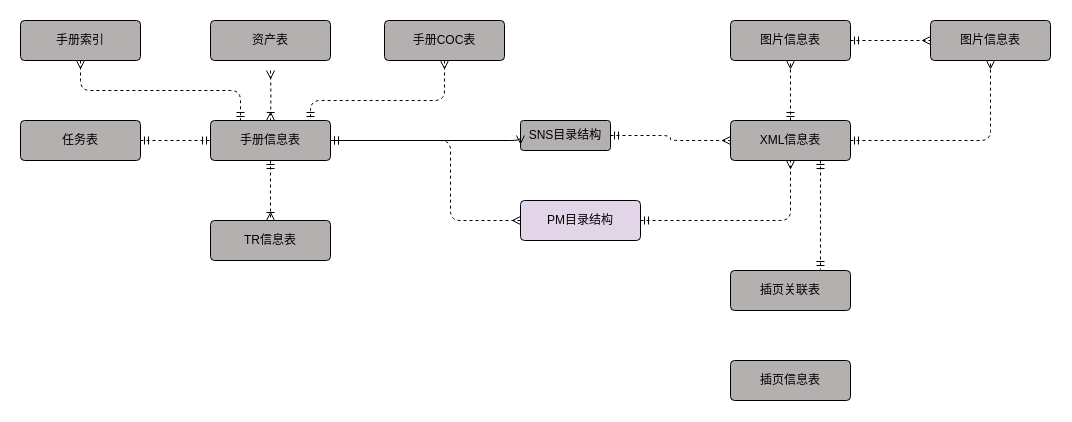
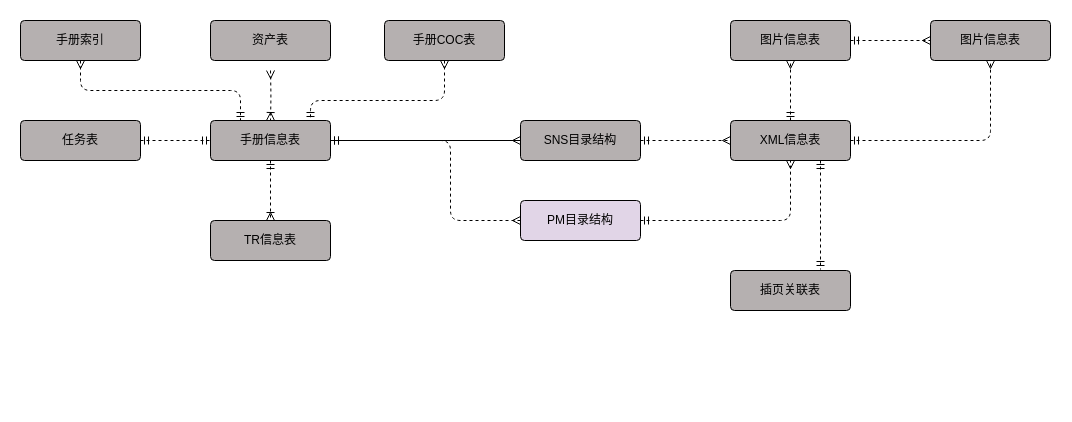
(566, 136) -> (581, 141)
(791, 381) -> none
